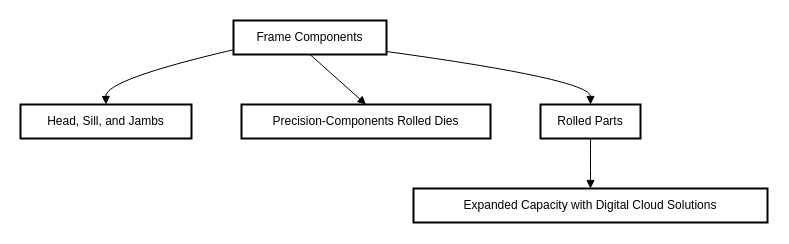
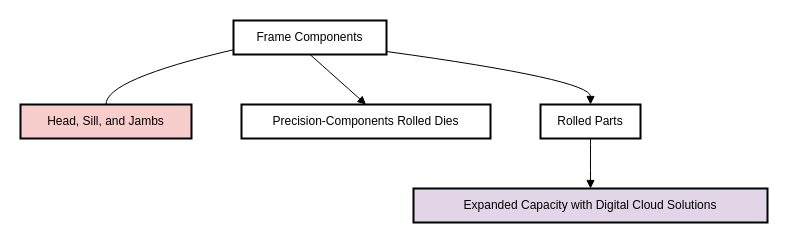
(140, 76) -> (138, 78)
(106, 122) -> (106, 122)
(591, 206) -> (591, 206)
